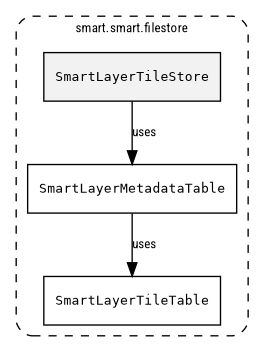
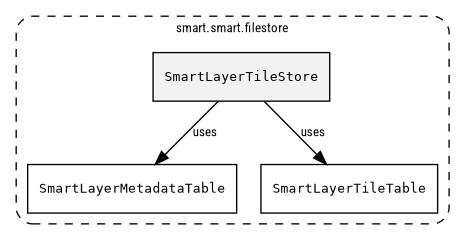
(132, 238) -> (291, 128)
